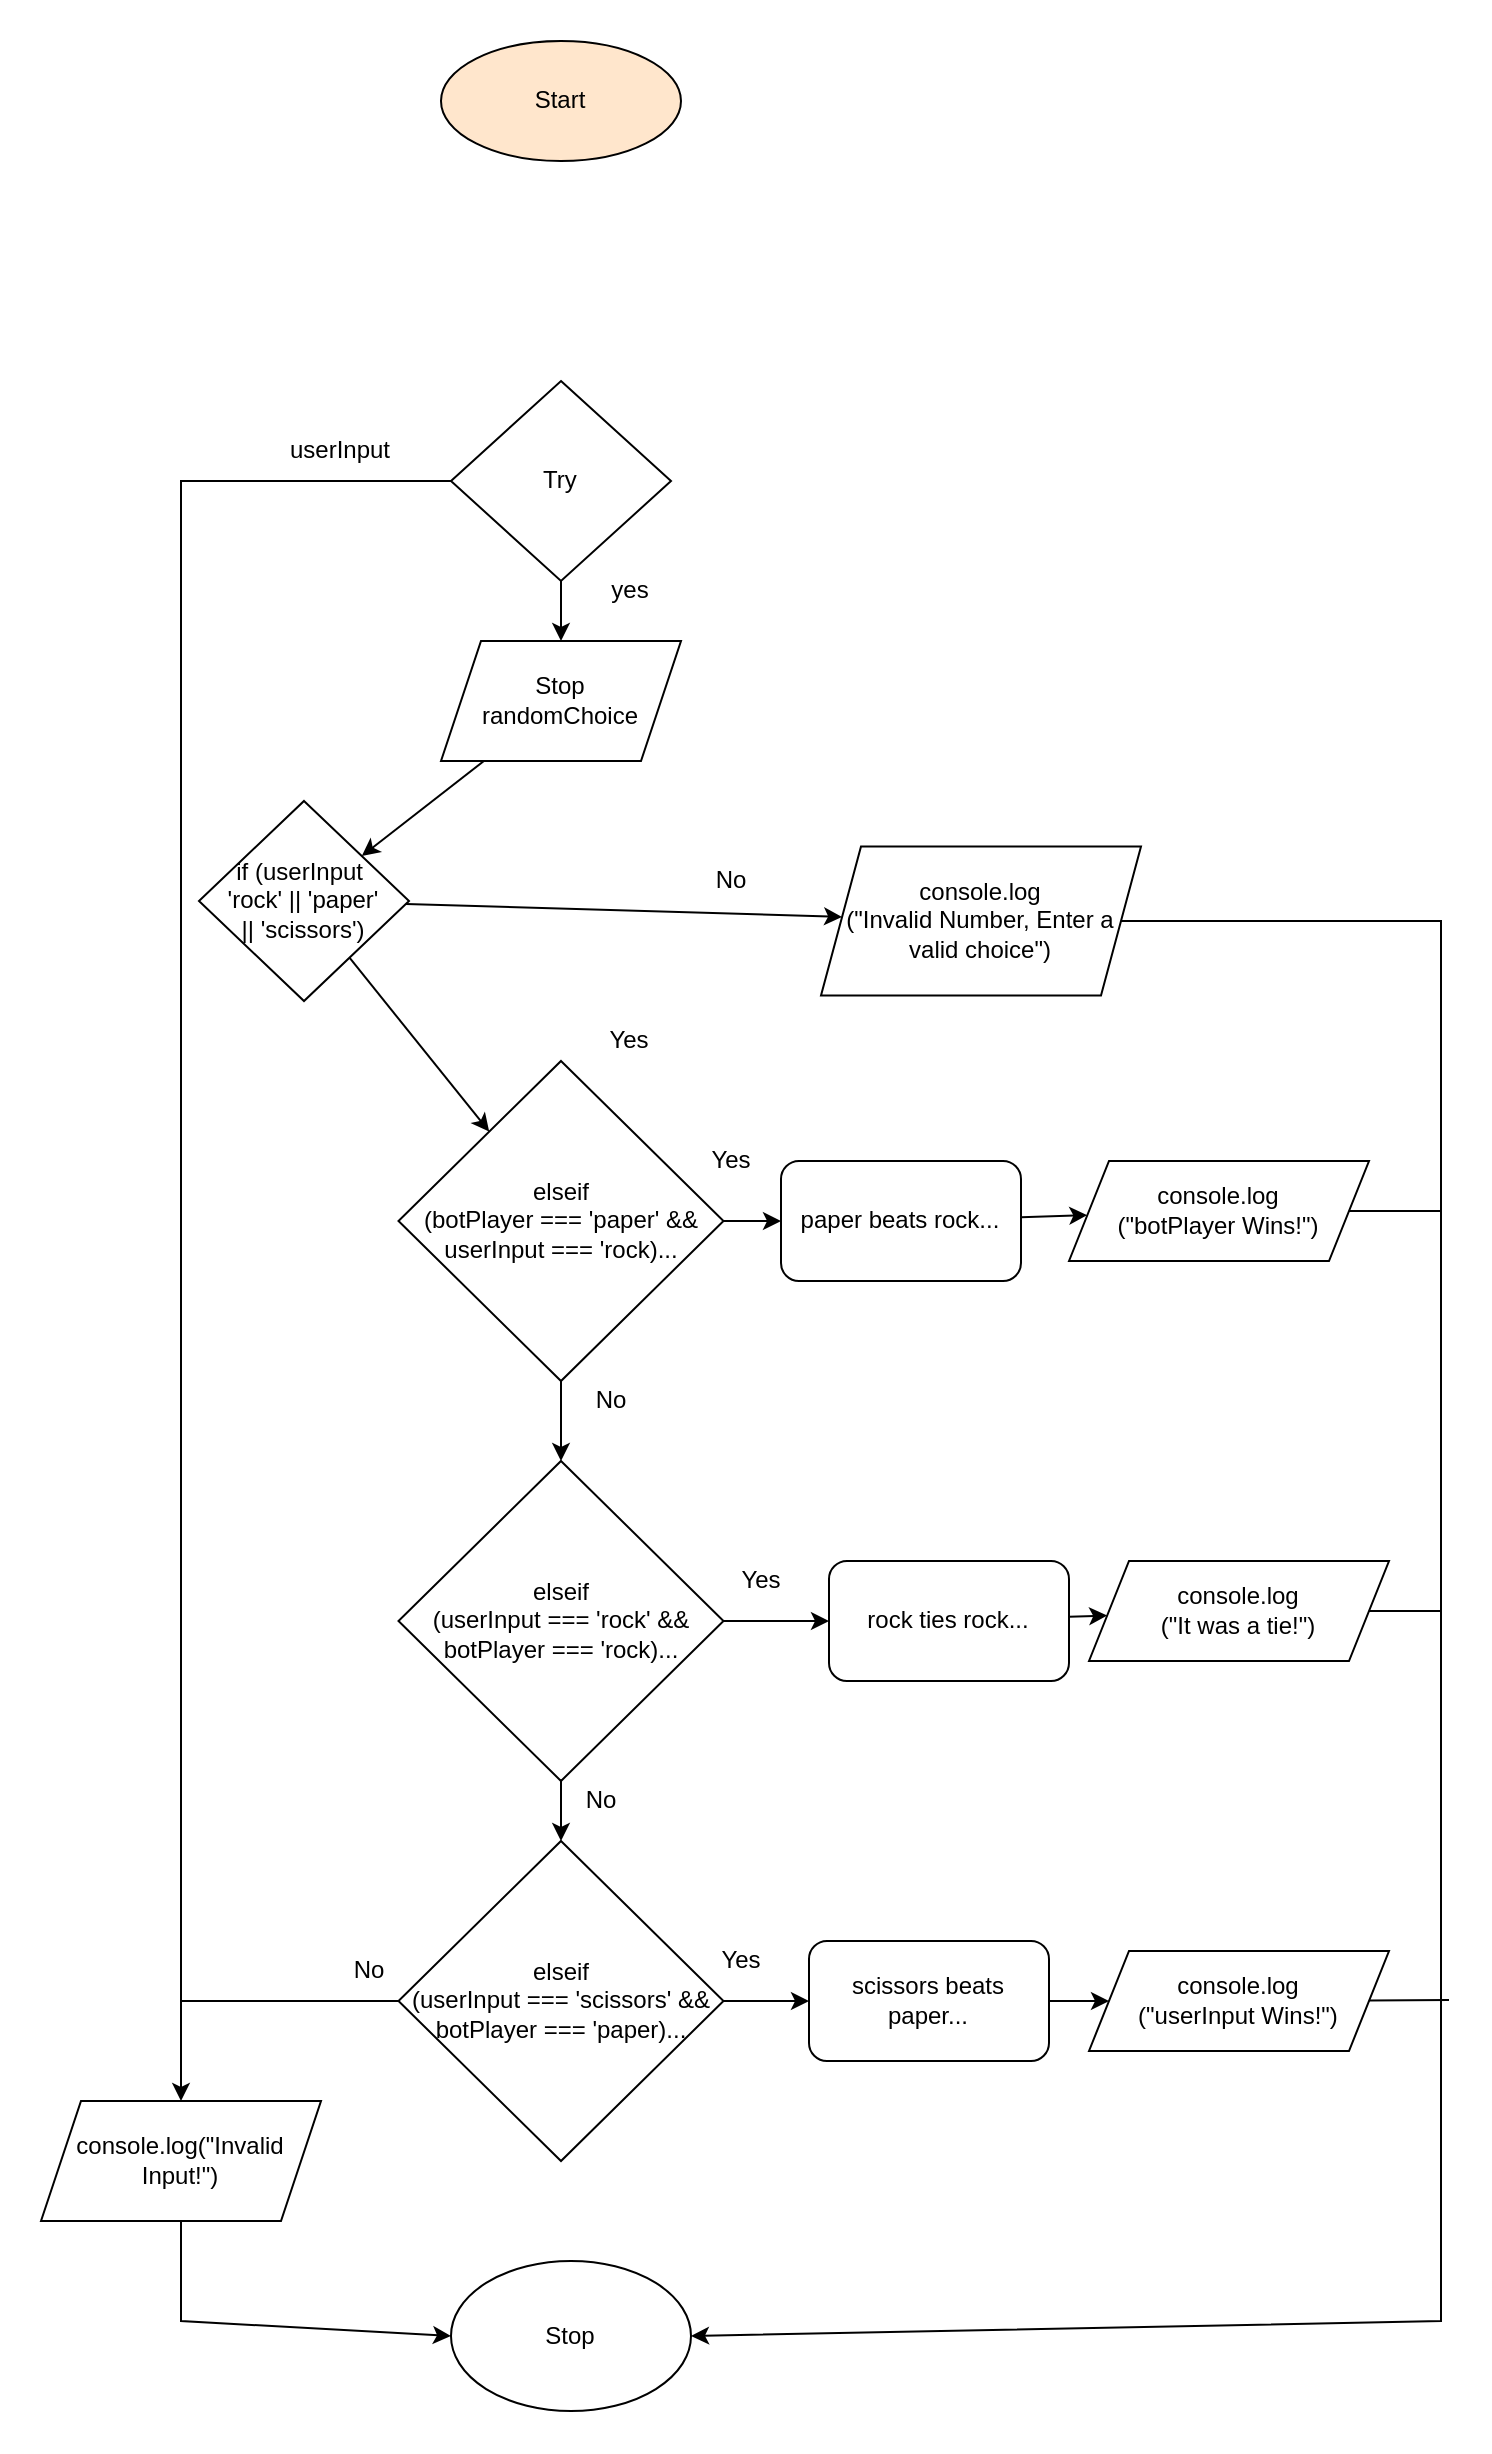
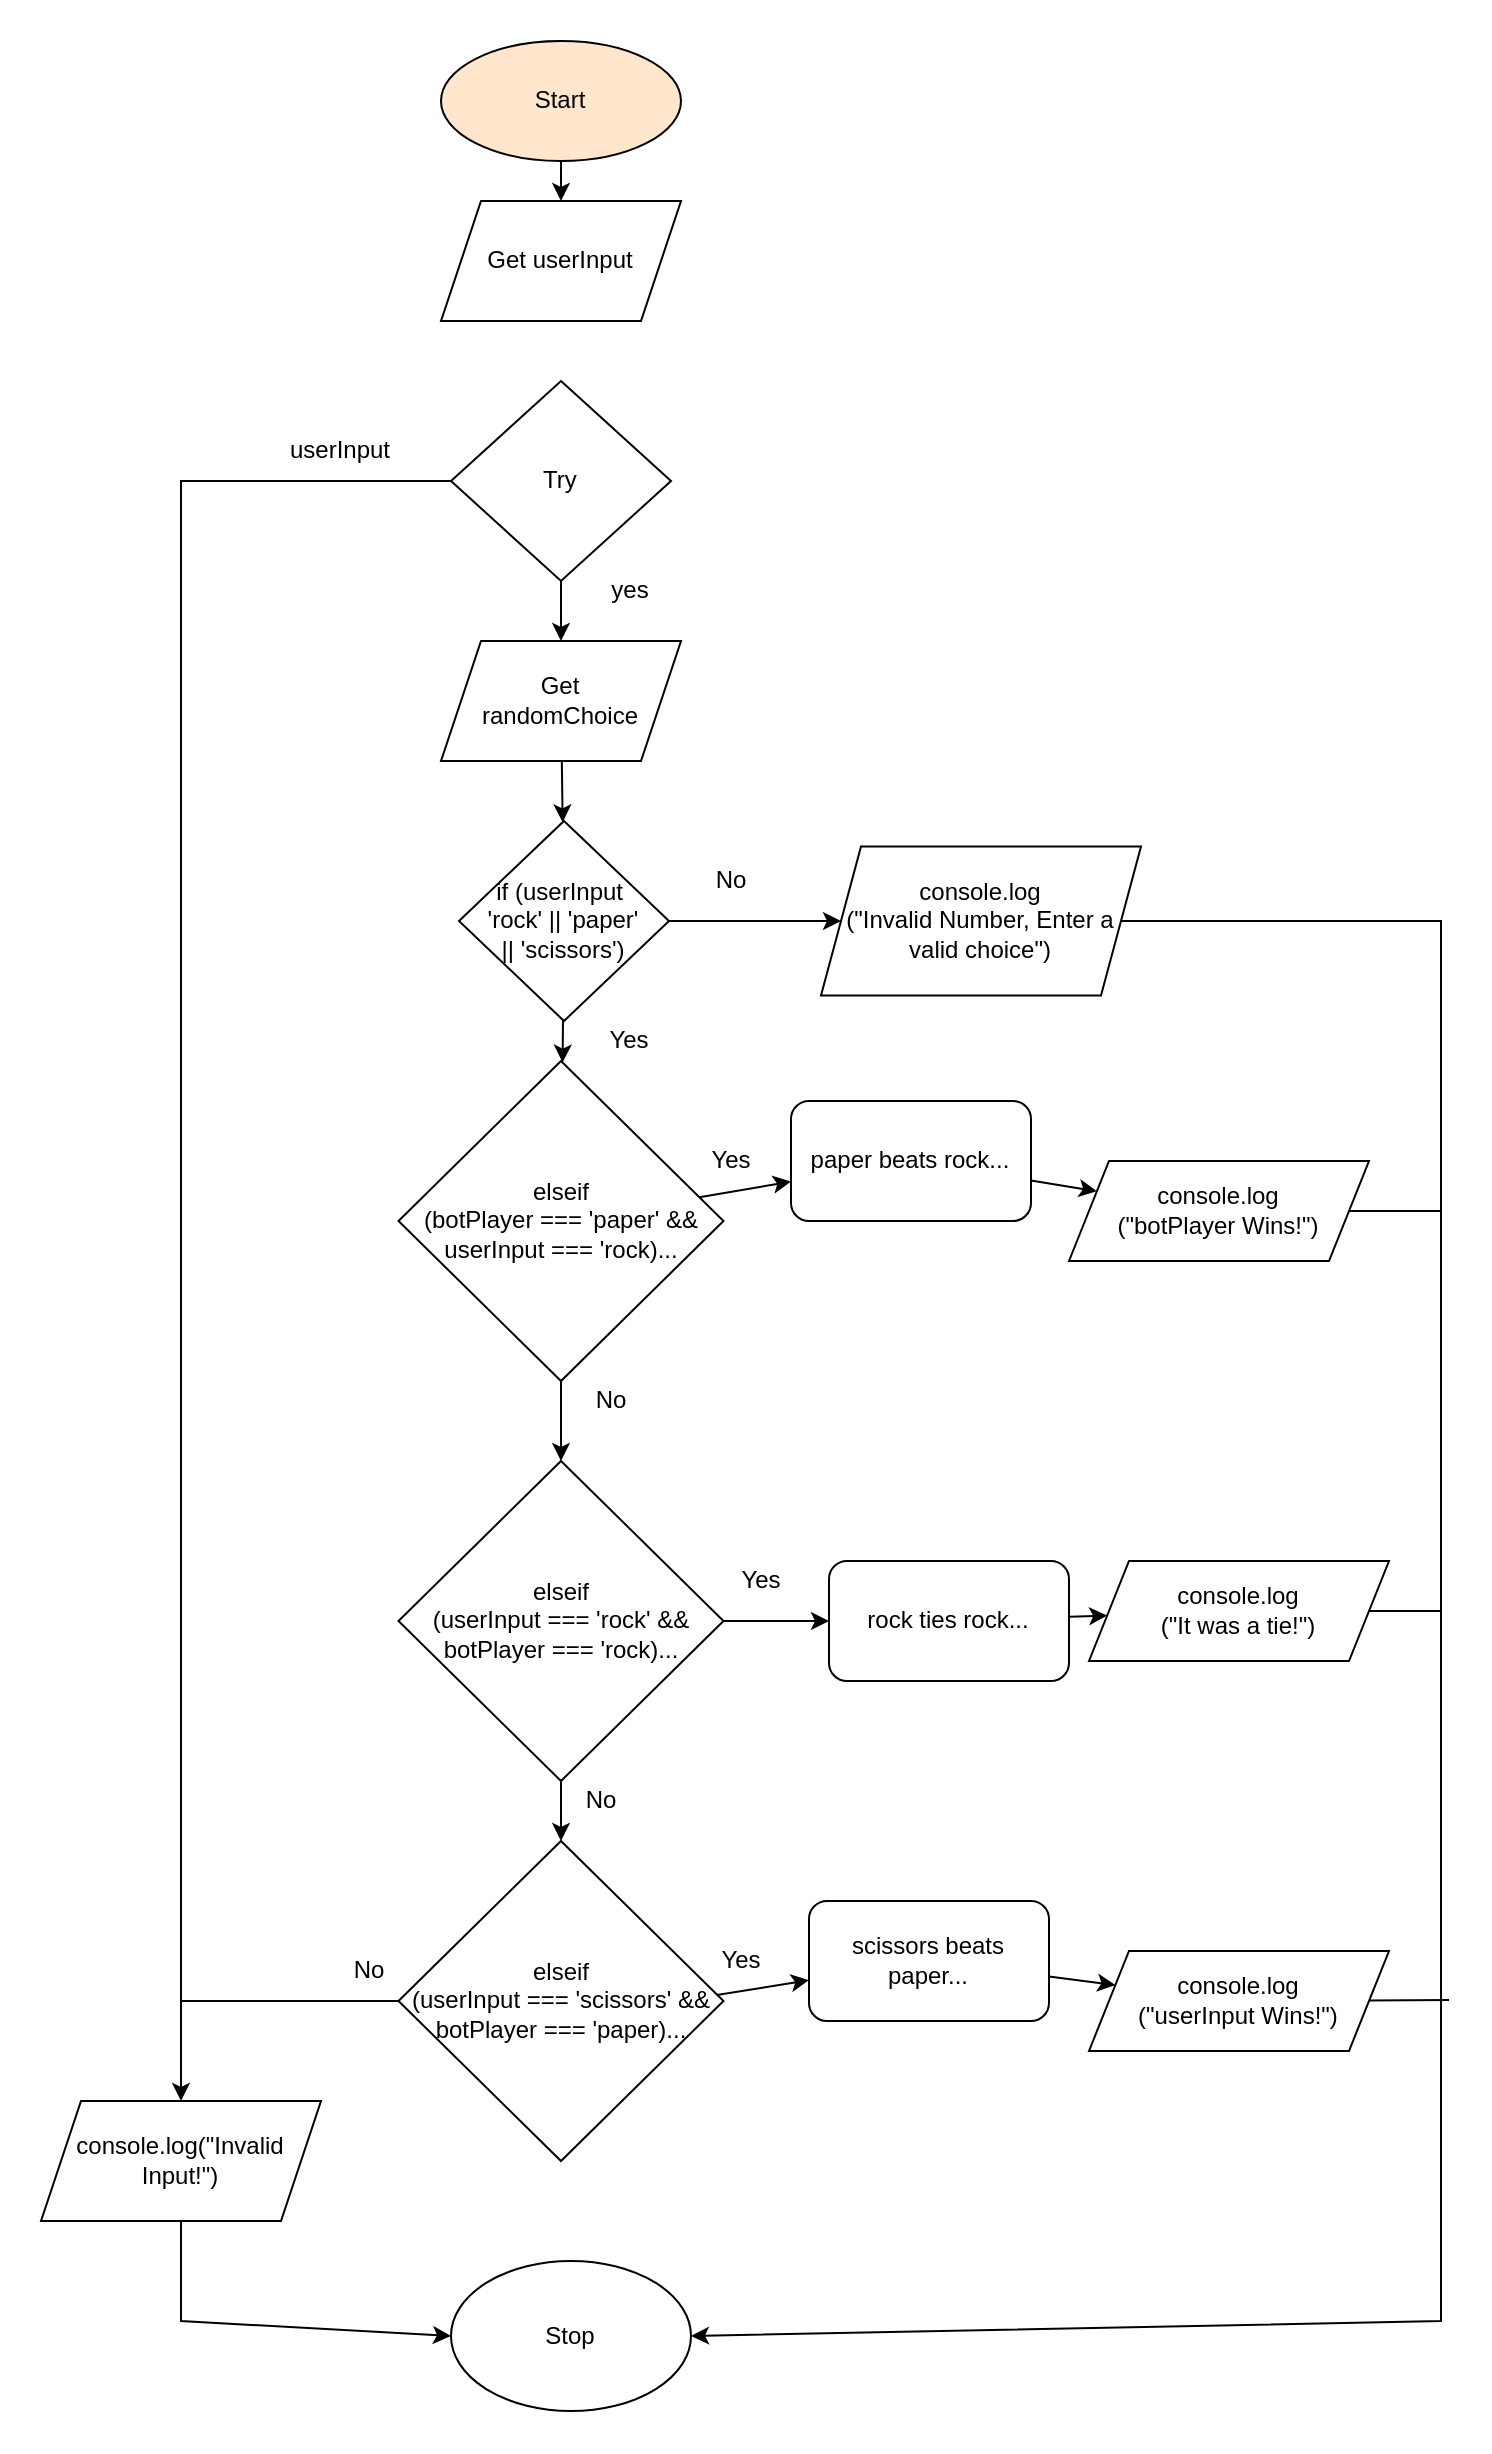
none -> (561, 174)
none -> (561, 261)
(561, 701) -> (561, 701)
(304, 901) -> (564, 921)
(901, 1221) -> (911, 1161)
(929, 2001) -> (929, 1961)
